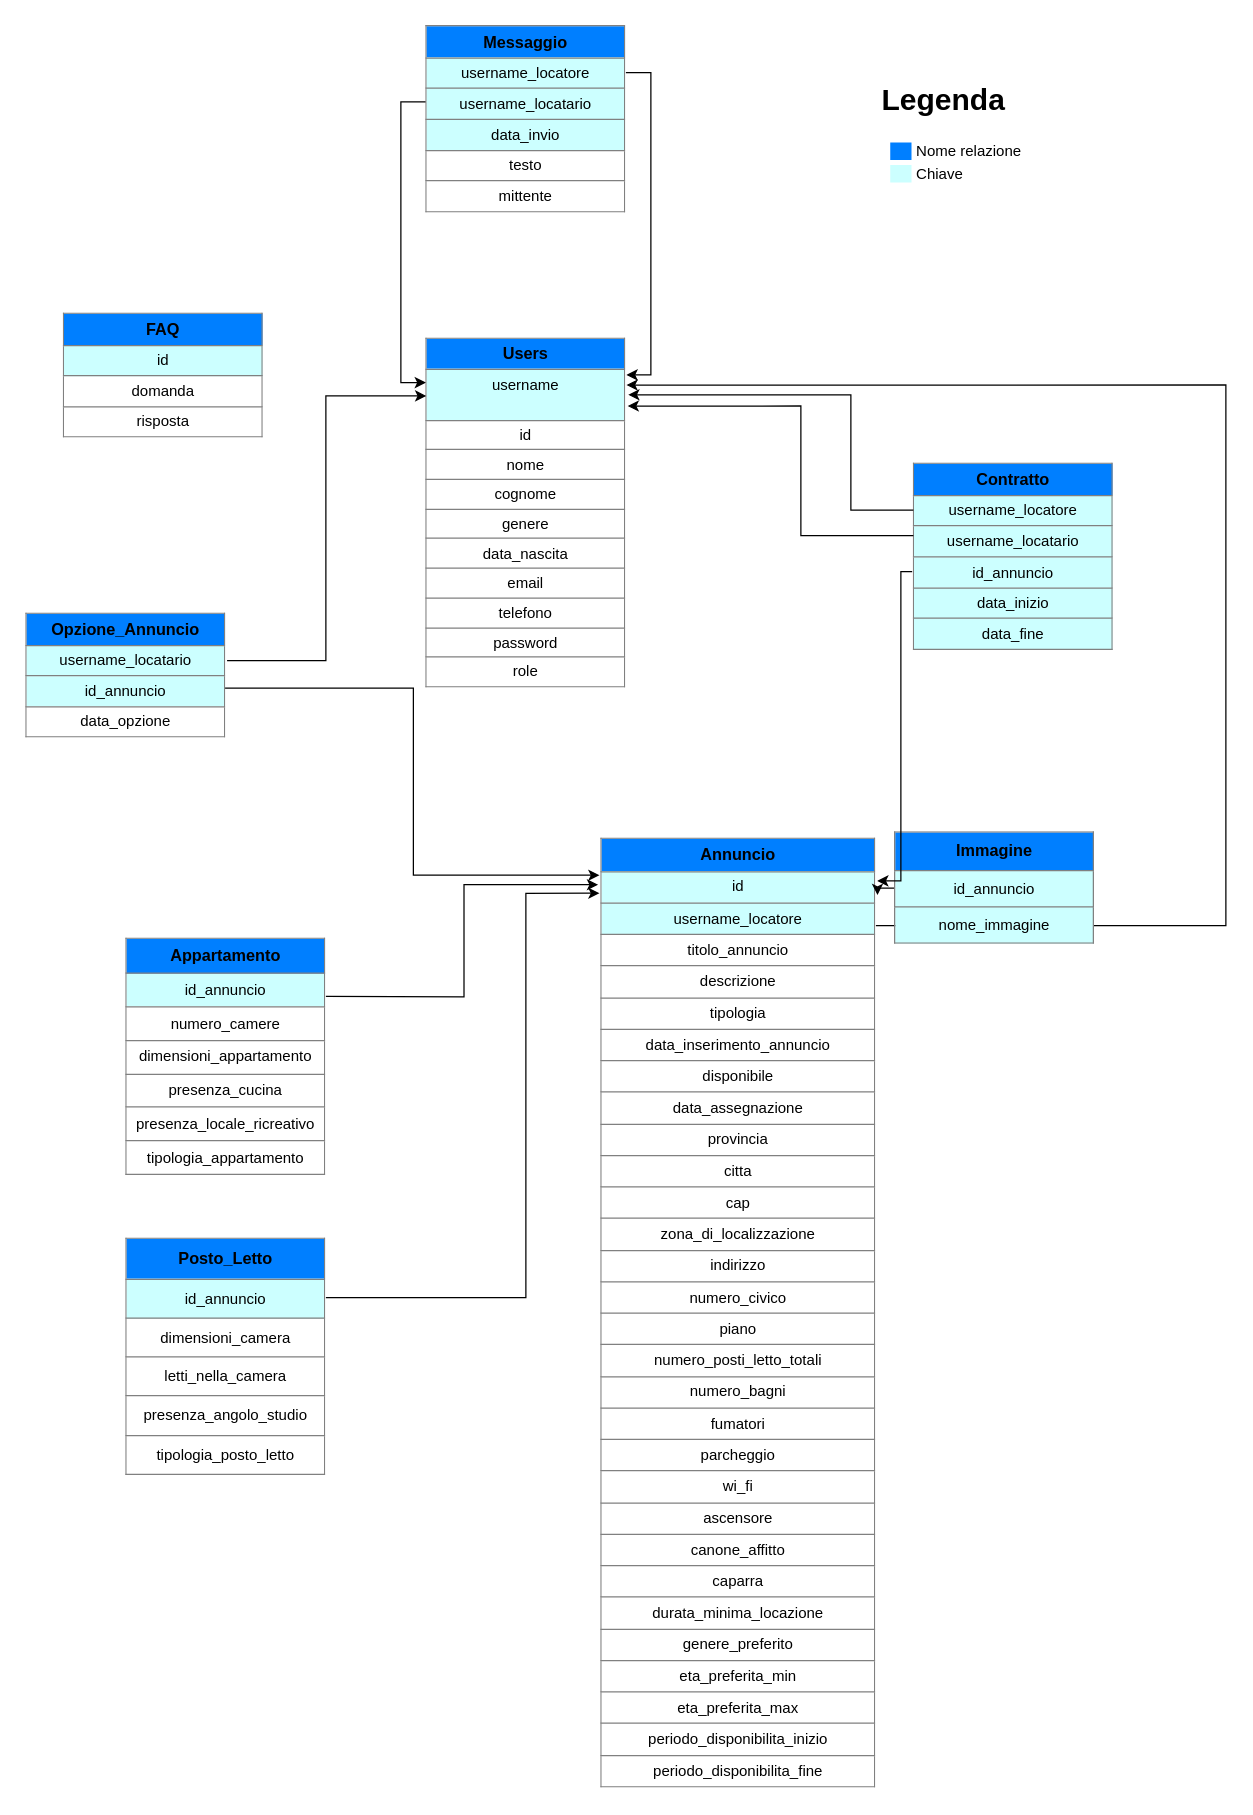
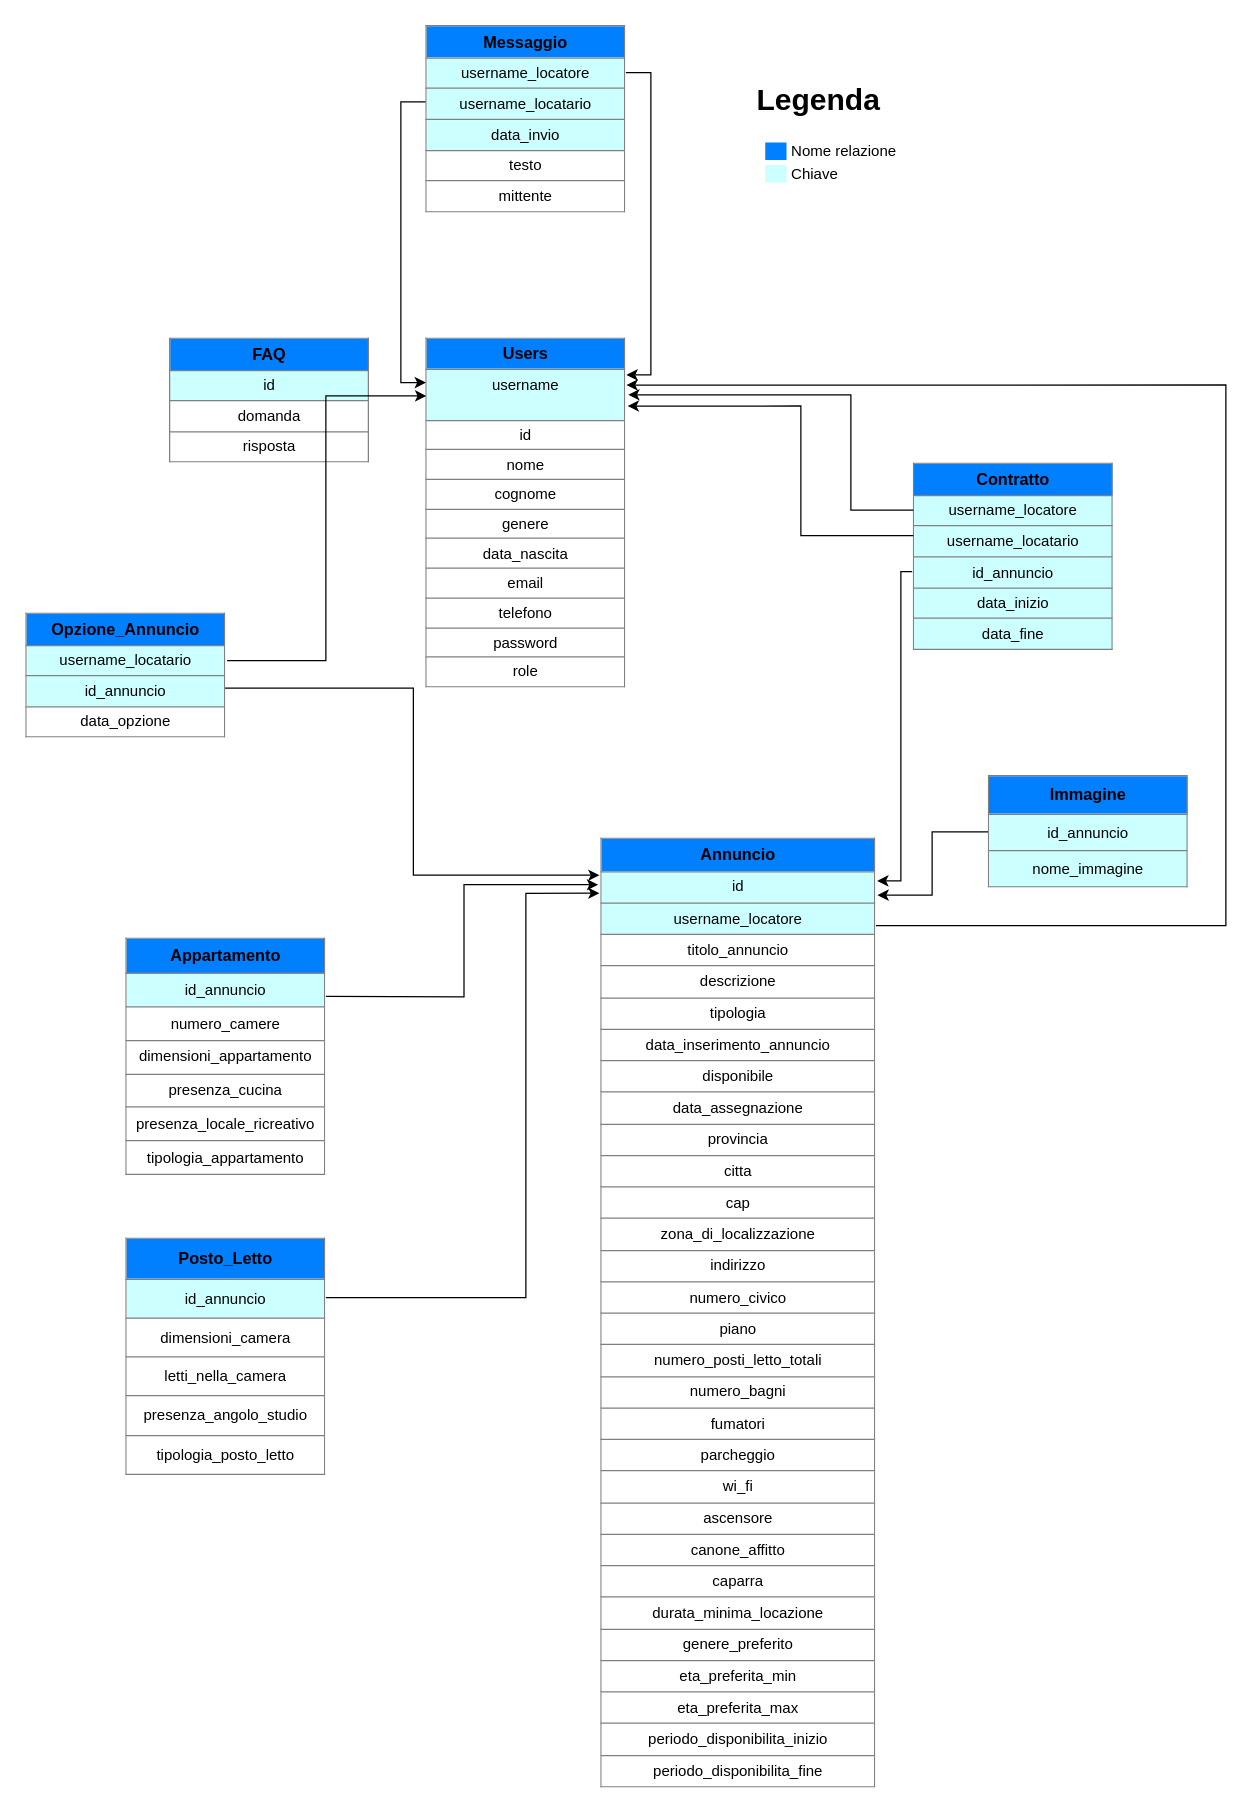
(994, 151) -> (869, 151)
(163, 376) -> (269, 401)
(994, 888) -> (1088, 832)
